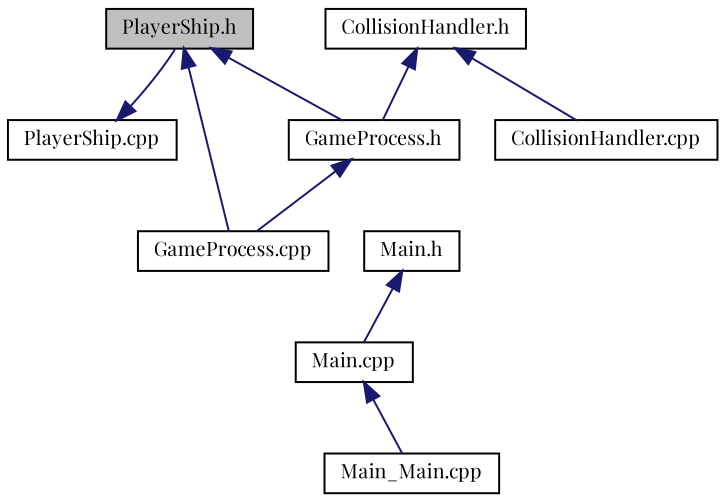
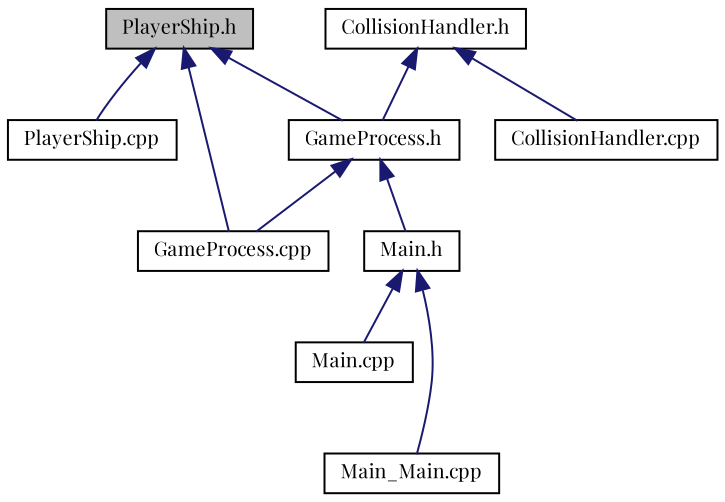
(154, 78) -> (117, 91)
none -> (396, 205)
(388, 427) -> (432, 373)
